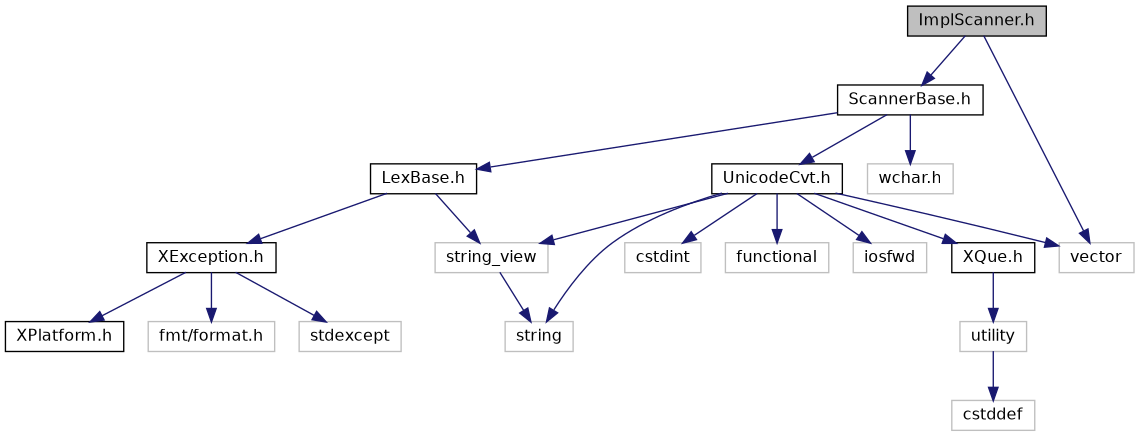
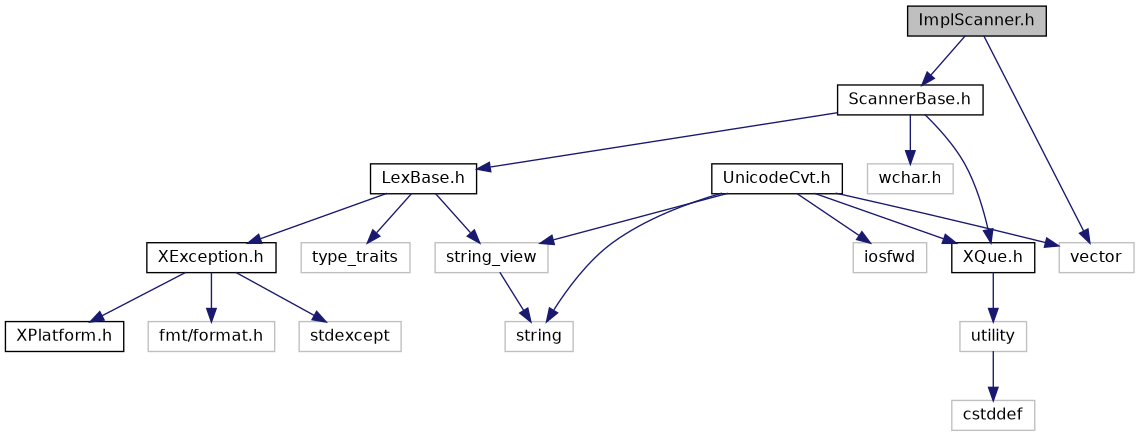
(850, 136) -> (966, 167)
none -> (356, 258)
(663, 258) -> none
(777, 258) -> none
